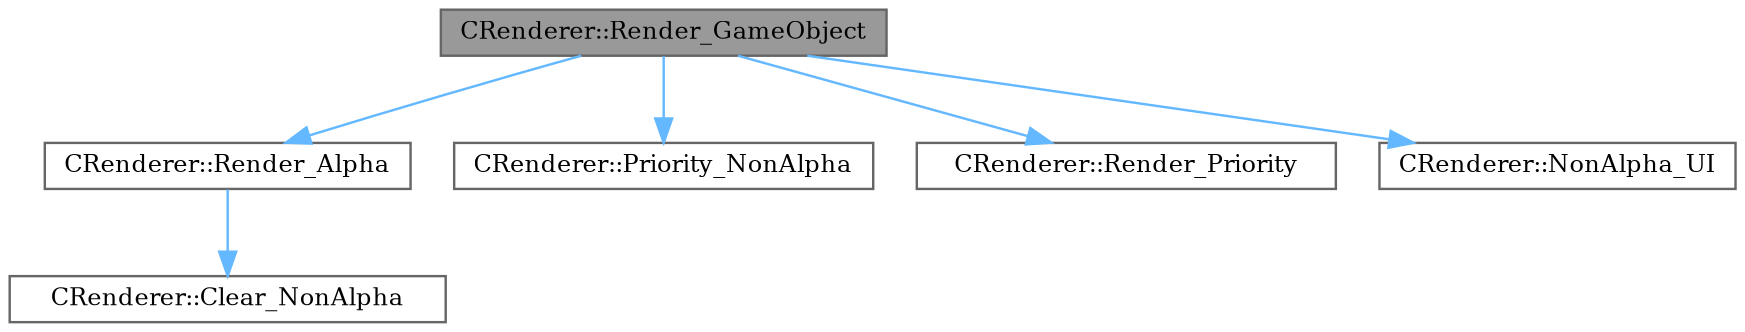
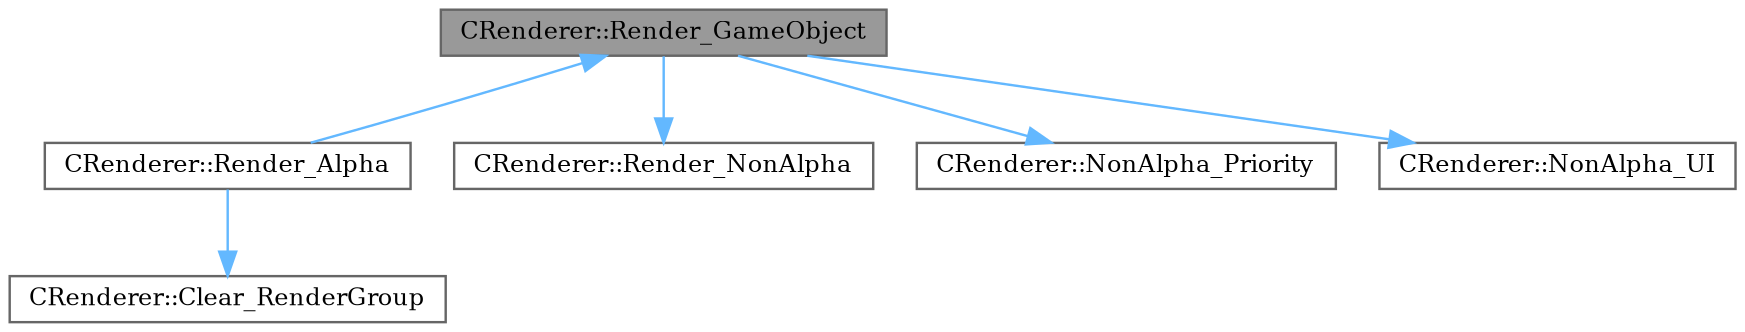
(445, 95) -> (447, 104)
(664, 166) -> (664, 166)
(1126, 166) -> (1126, 166)
(228, 299) -> (228, 299)
